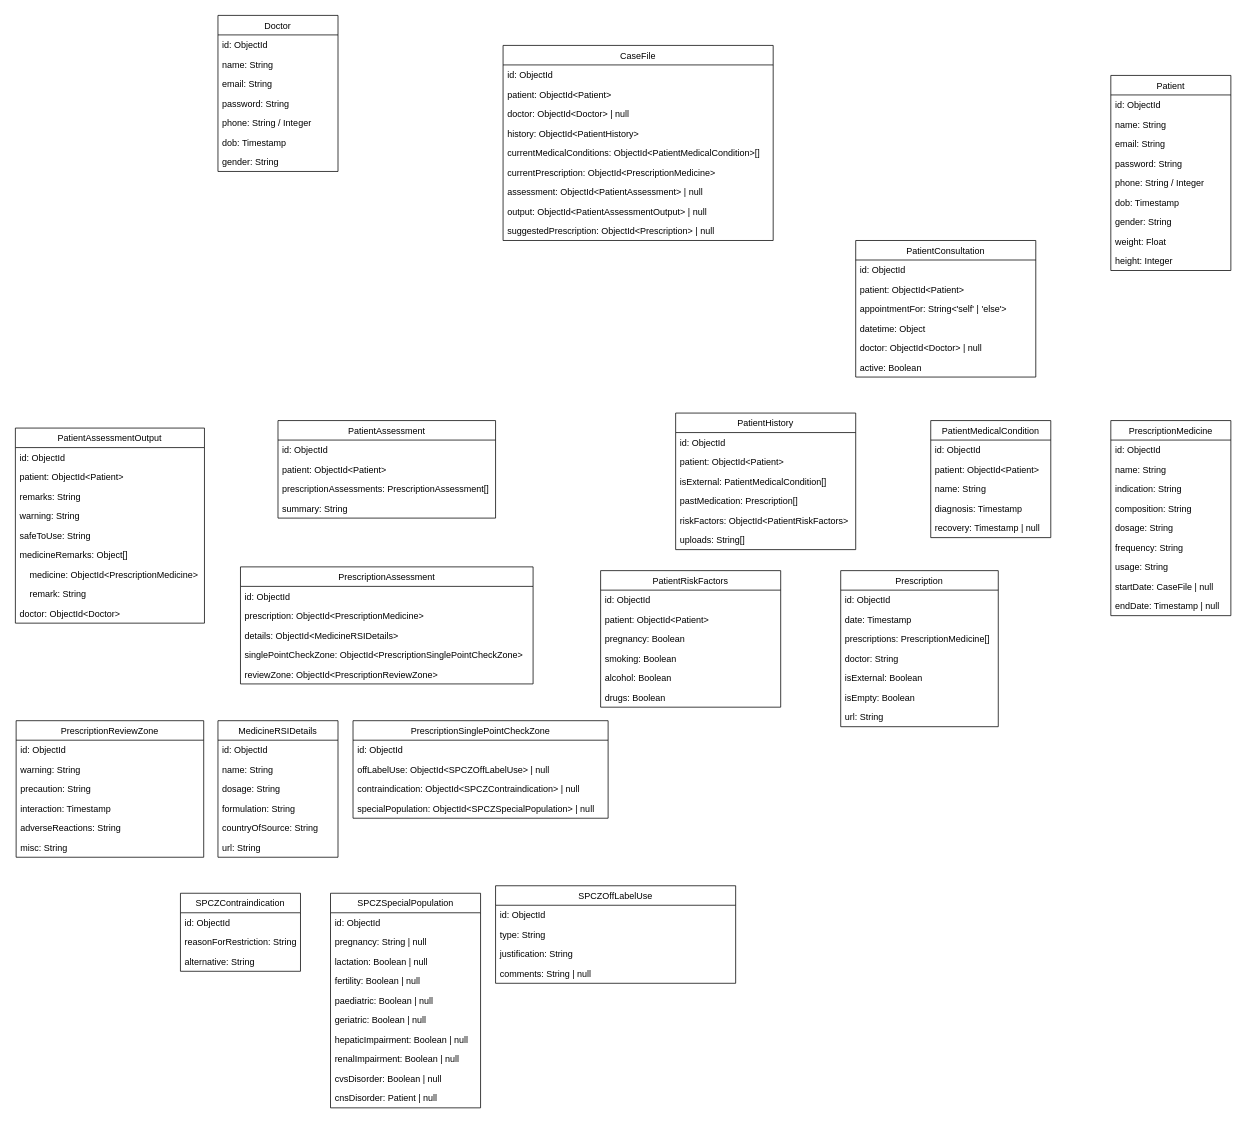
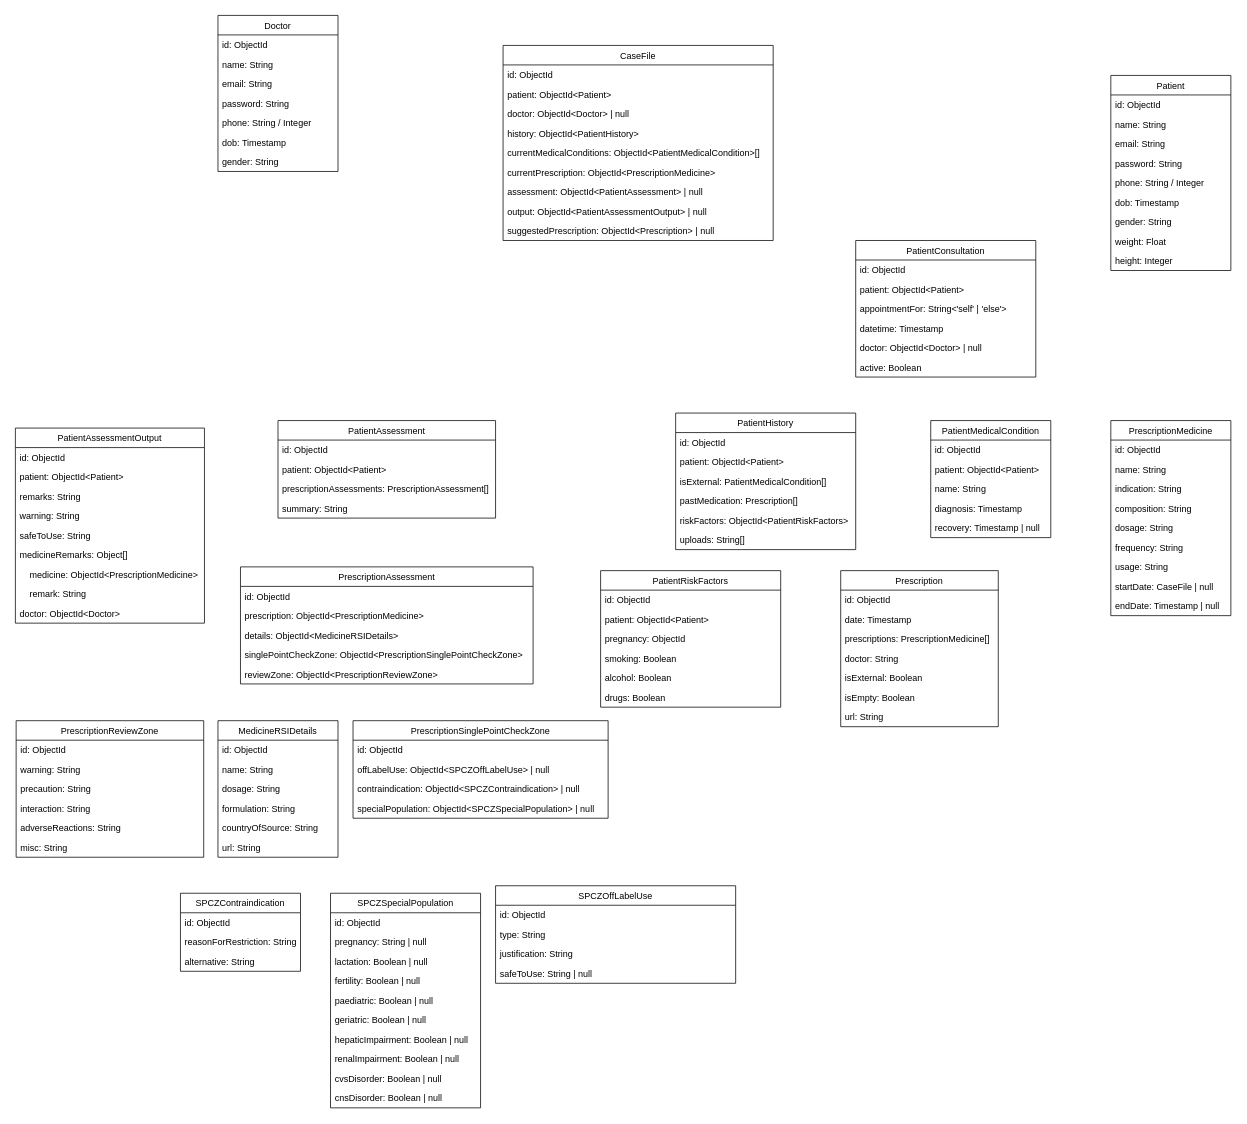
(896, 329) -> (903, 329)
(646, 639) -> (650, 639)
(70, 809) -> (62, 809)
(548, 974) -> (551, 974)
(392, 1098) -> (392, 1098)
